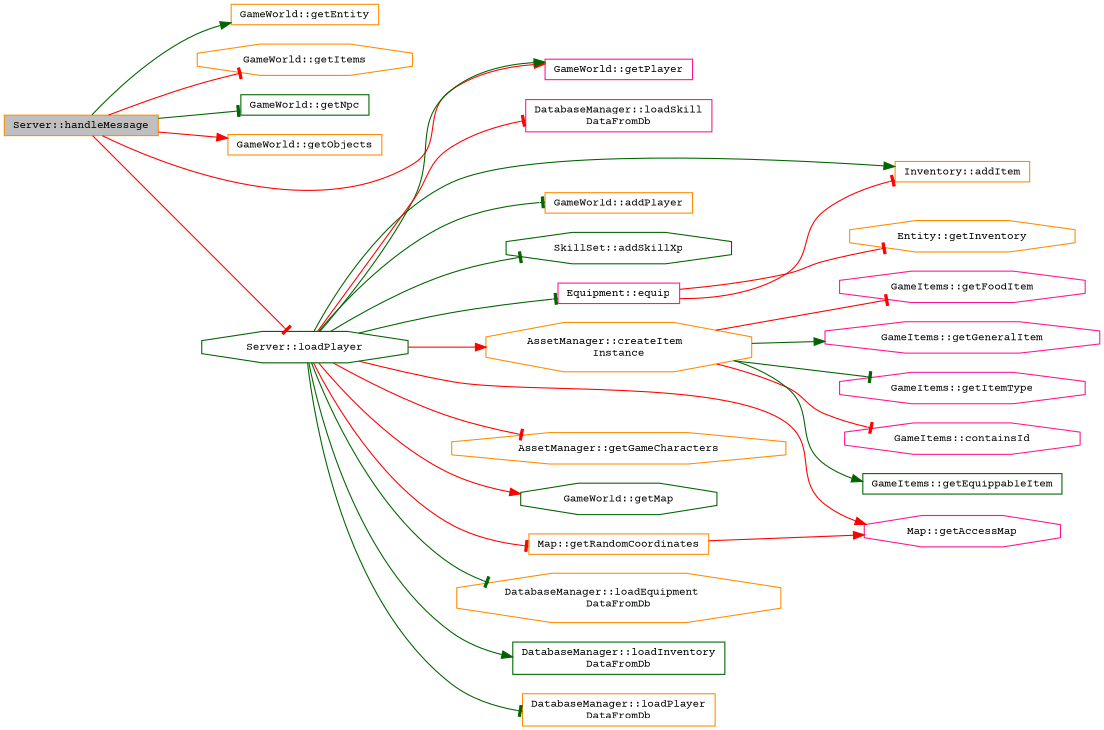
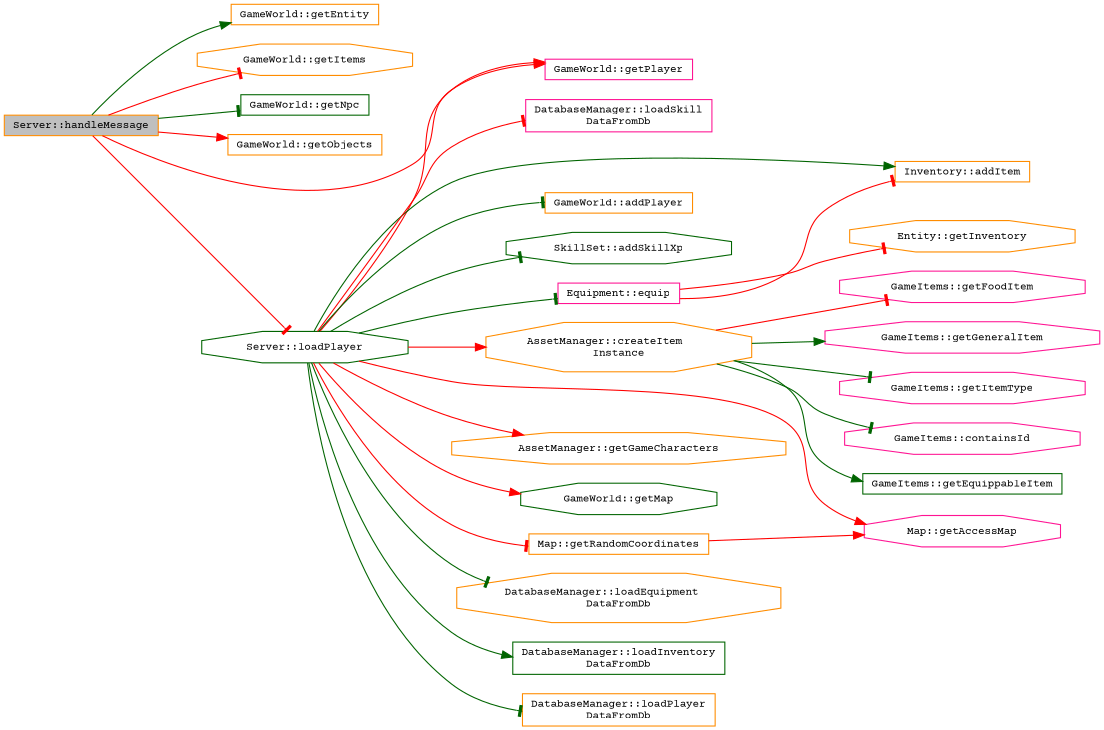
(421, 178) -> (421, 178)
(807, 402) -> (807, 402)
(423, 406) -> (420, 405)
